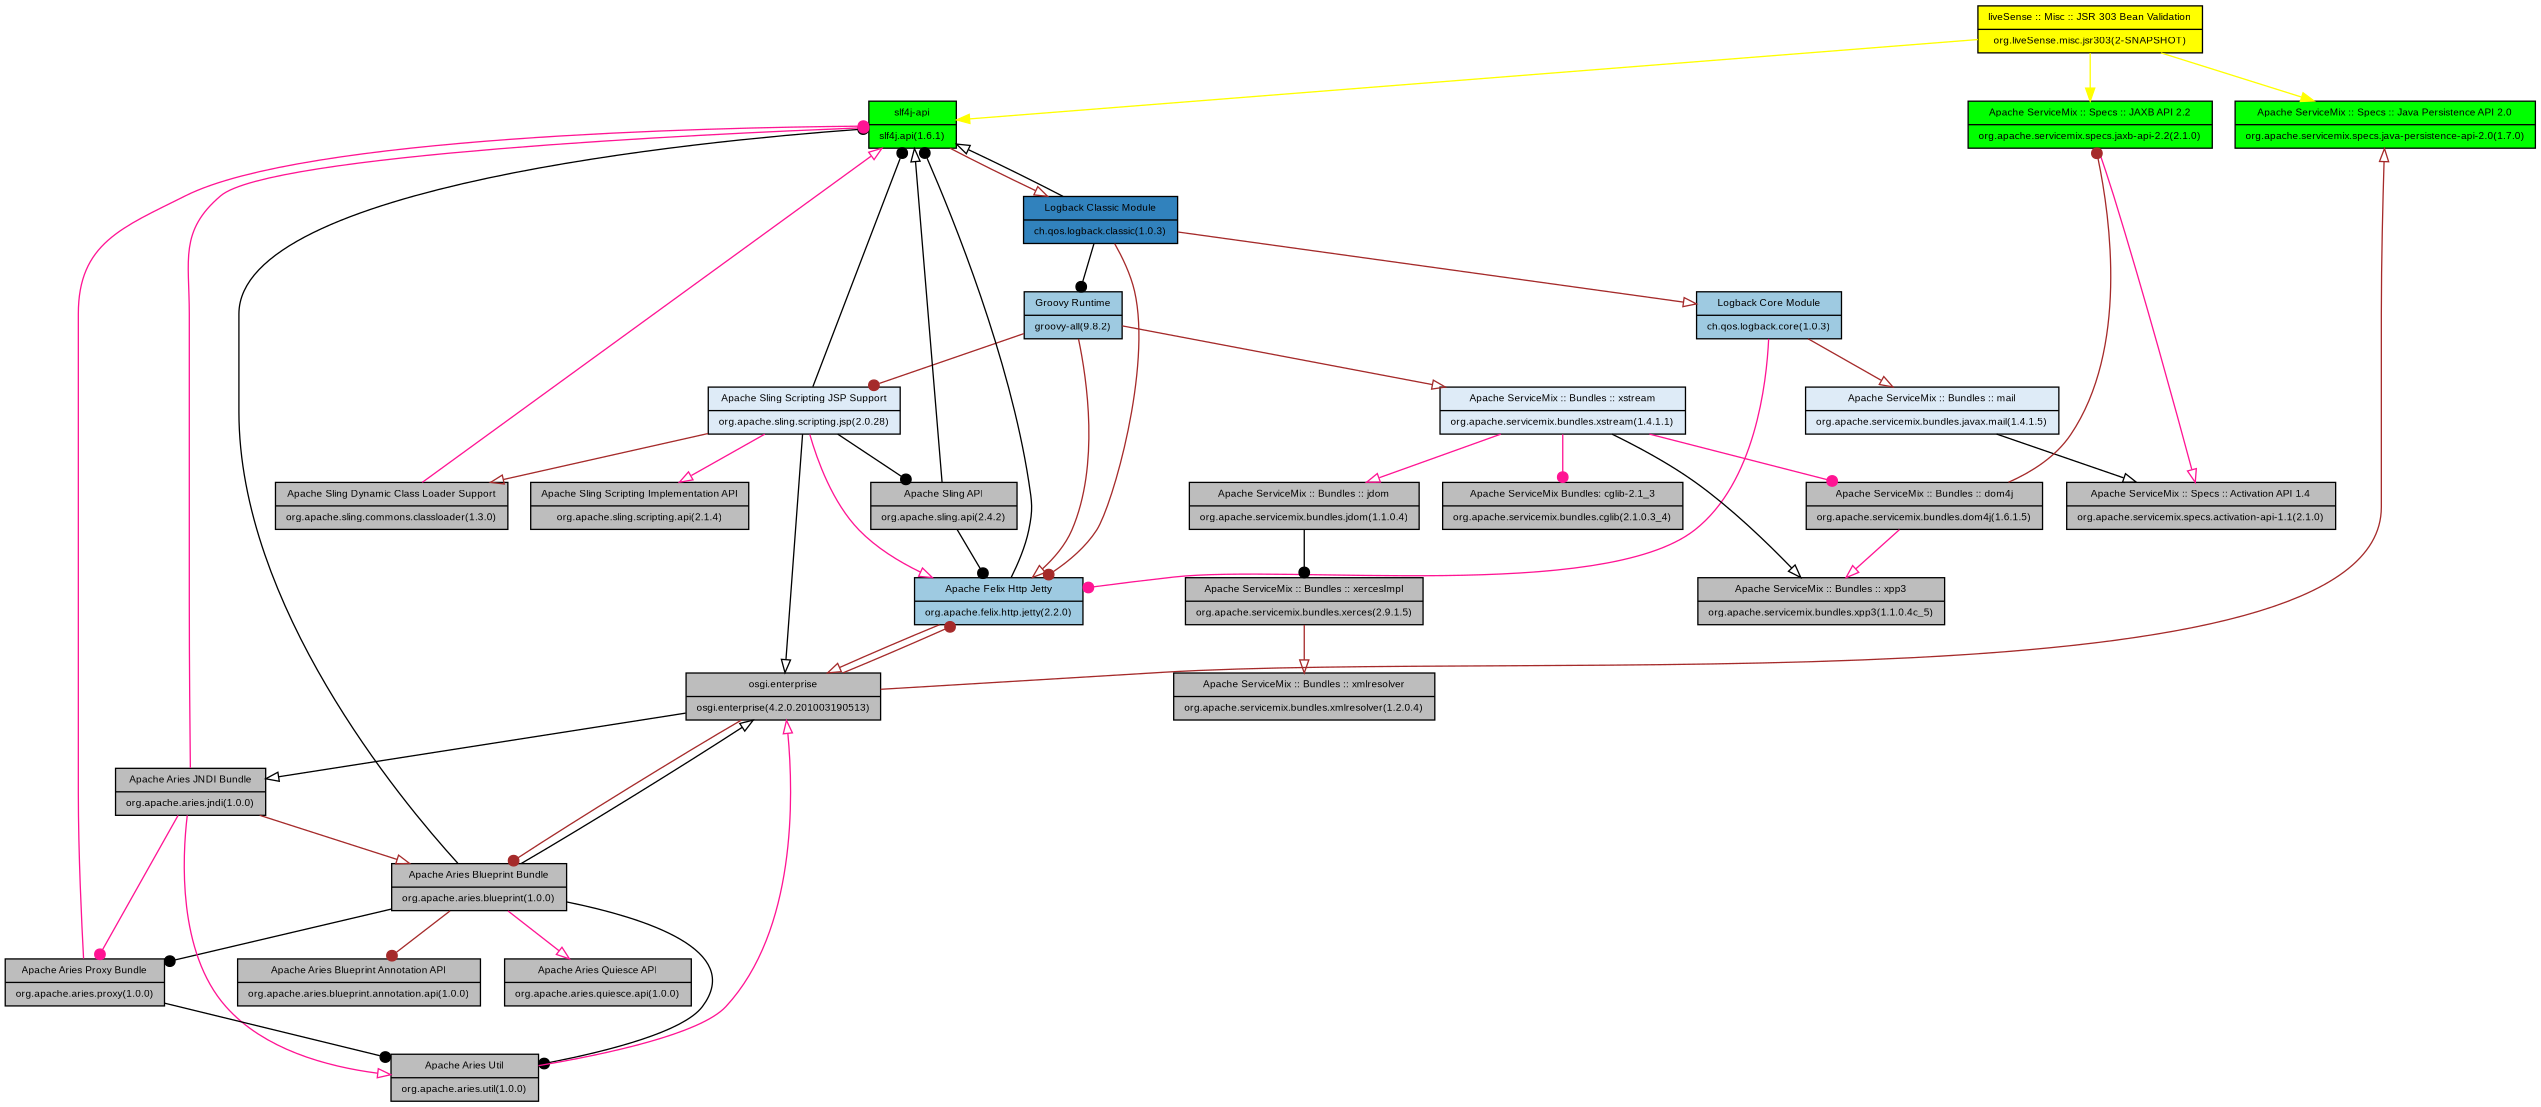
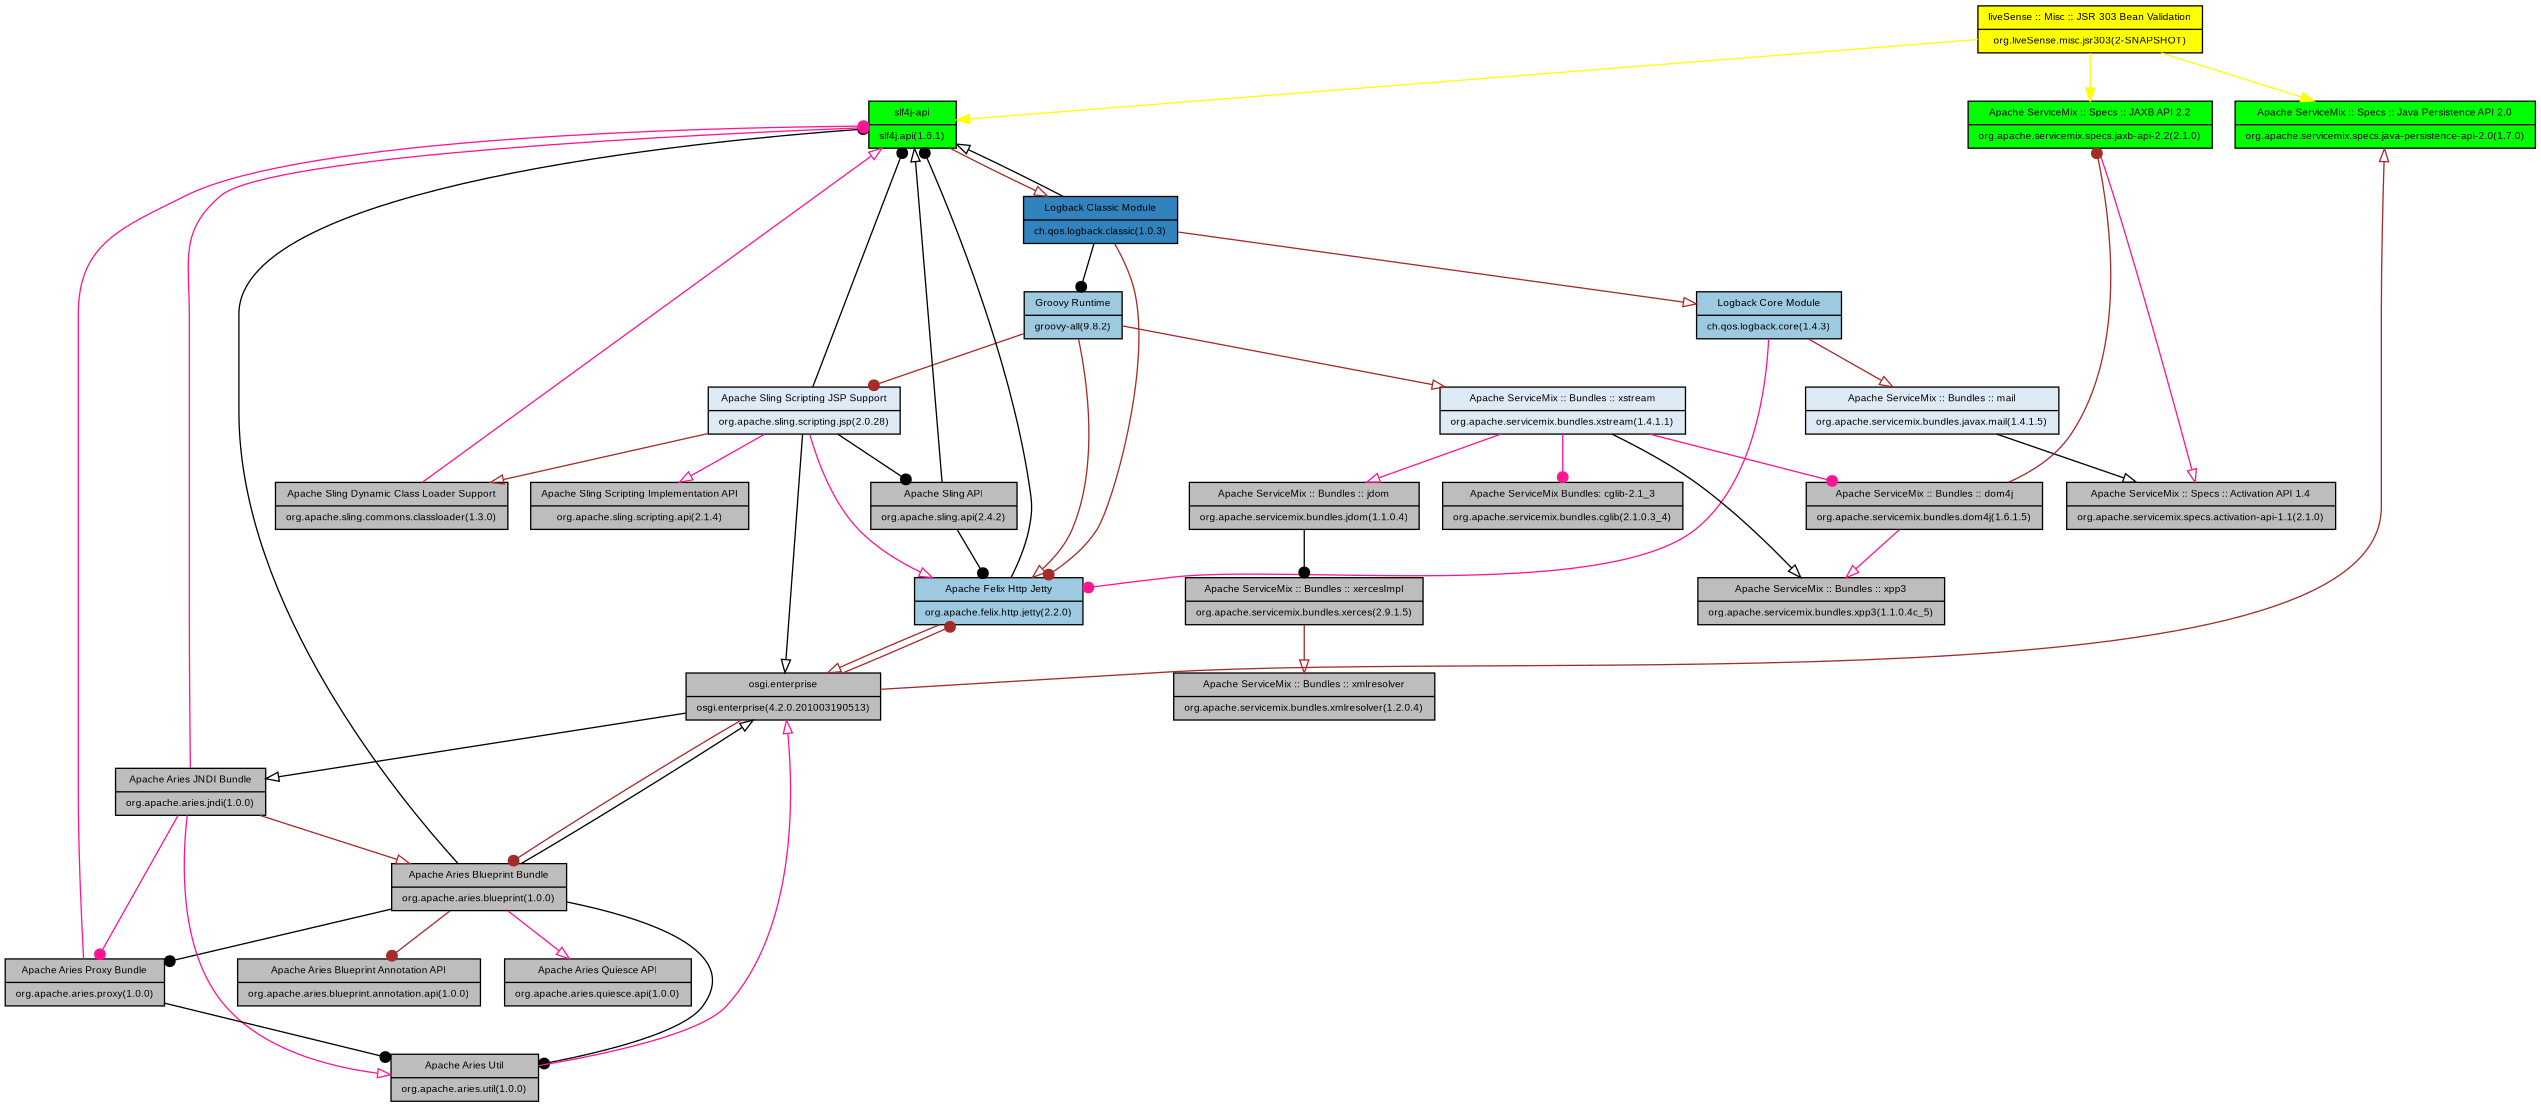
(1769, 326) -> (1769, 326)
